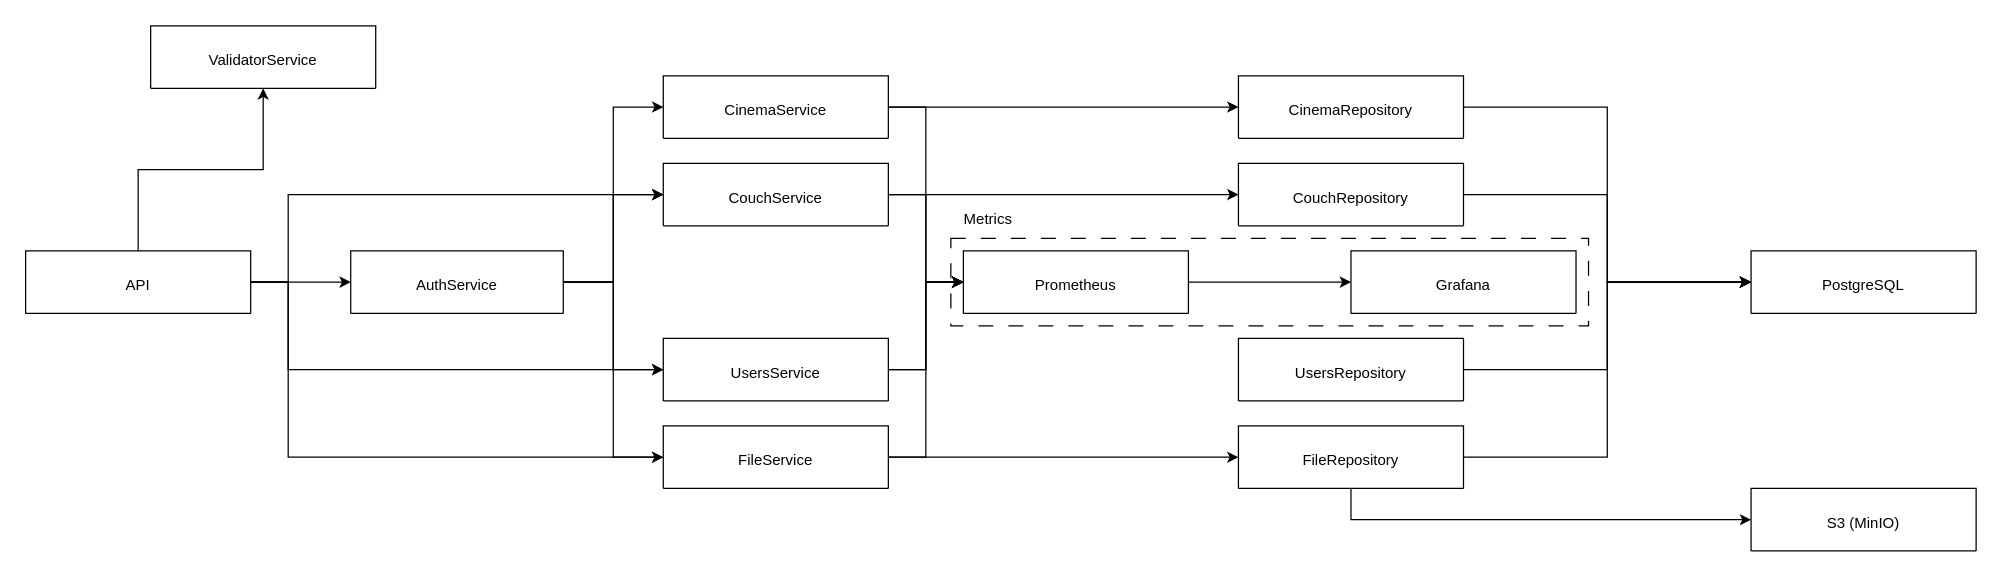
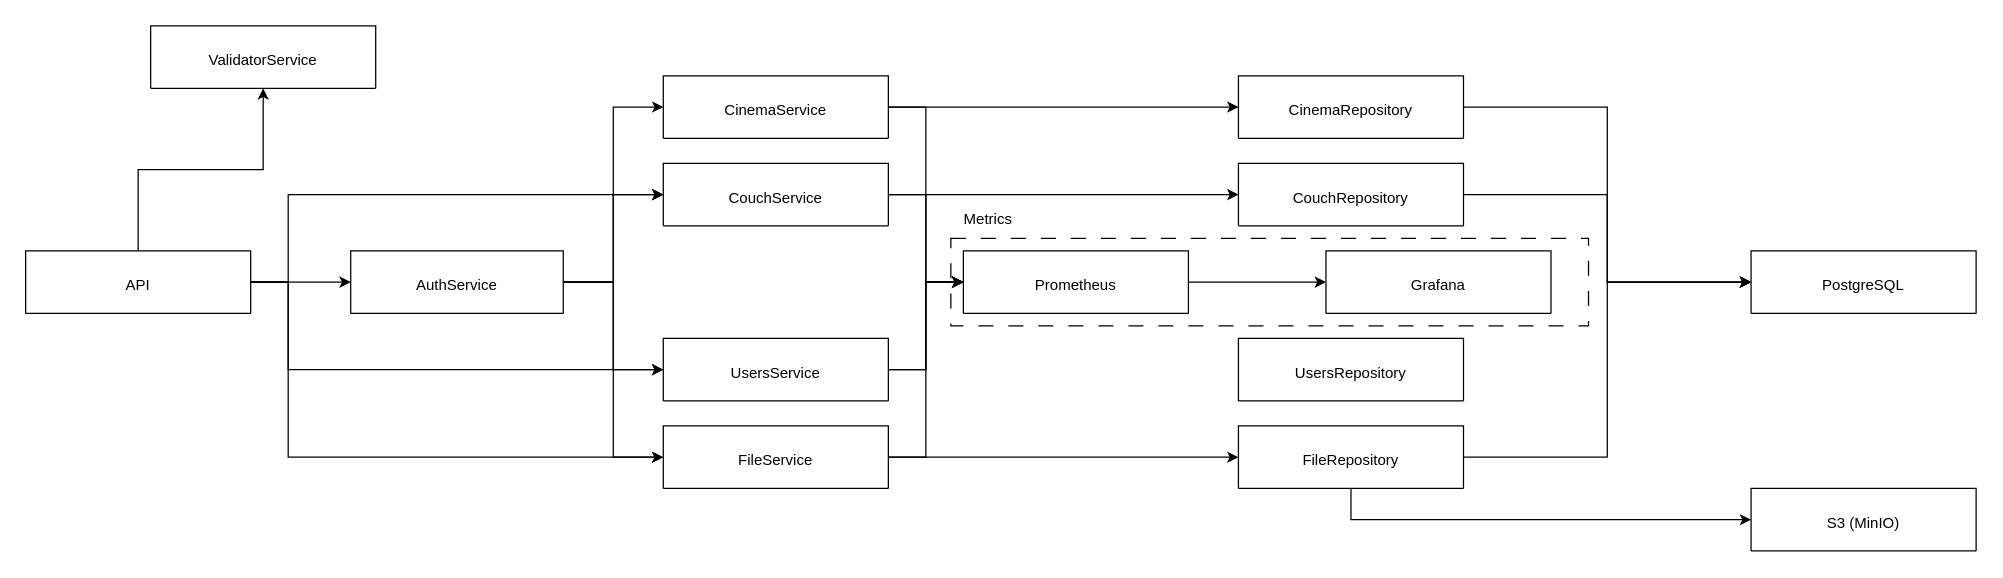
(1463, 282) -> (1438, 282)
(1532, 369) -> none
